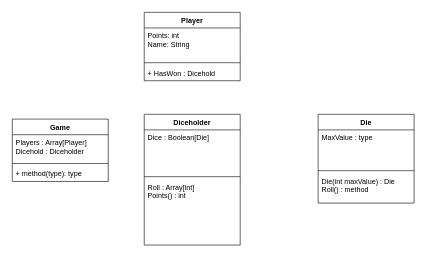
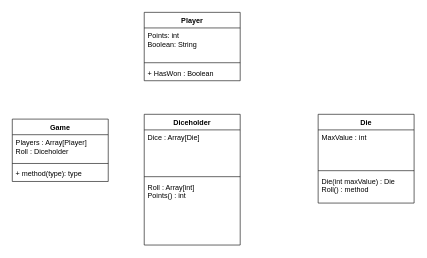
(166, 36) -> (166, 36)
(180, 73) -> (179, 73)
(180, 138) -> (177, 138)
(348, 138) -> (345, 138)
(57, 143) -> (57, 143)
